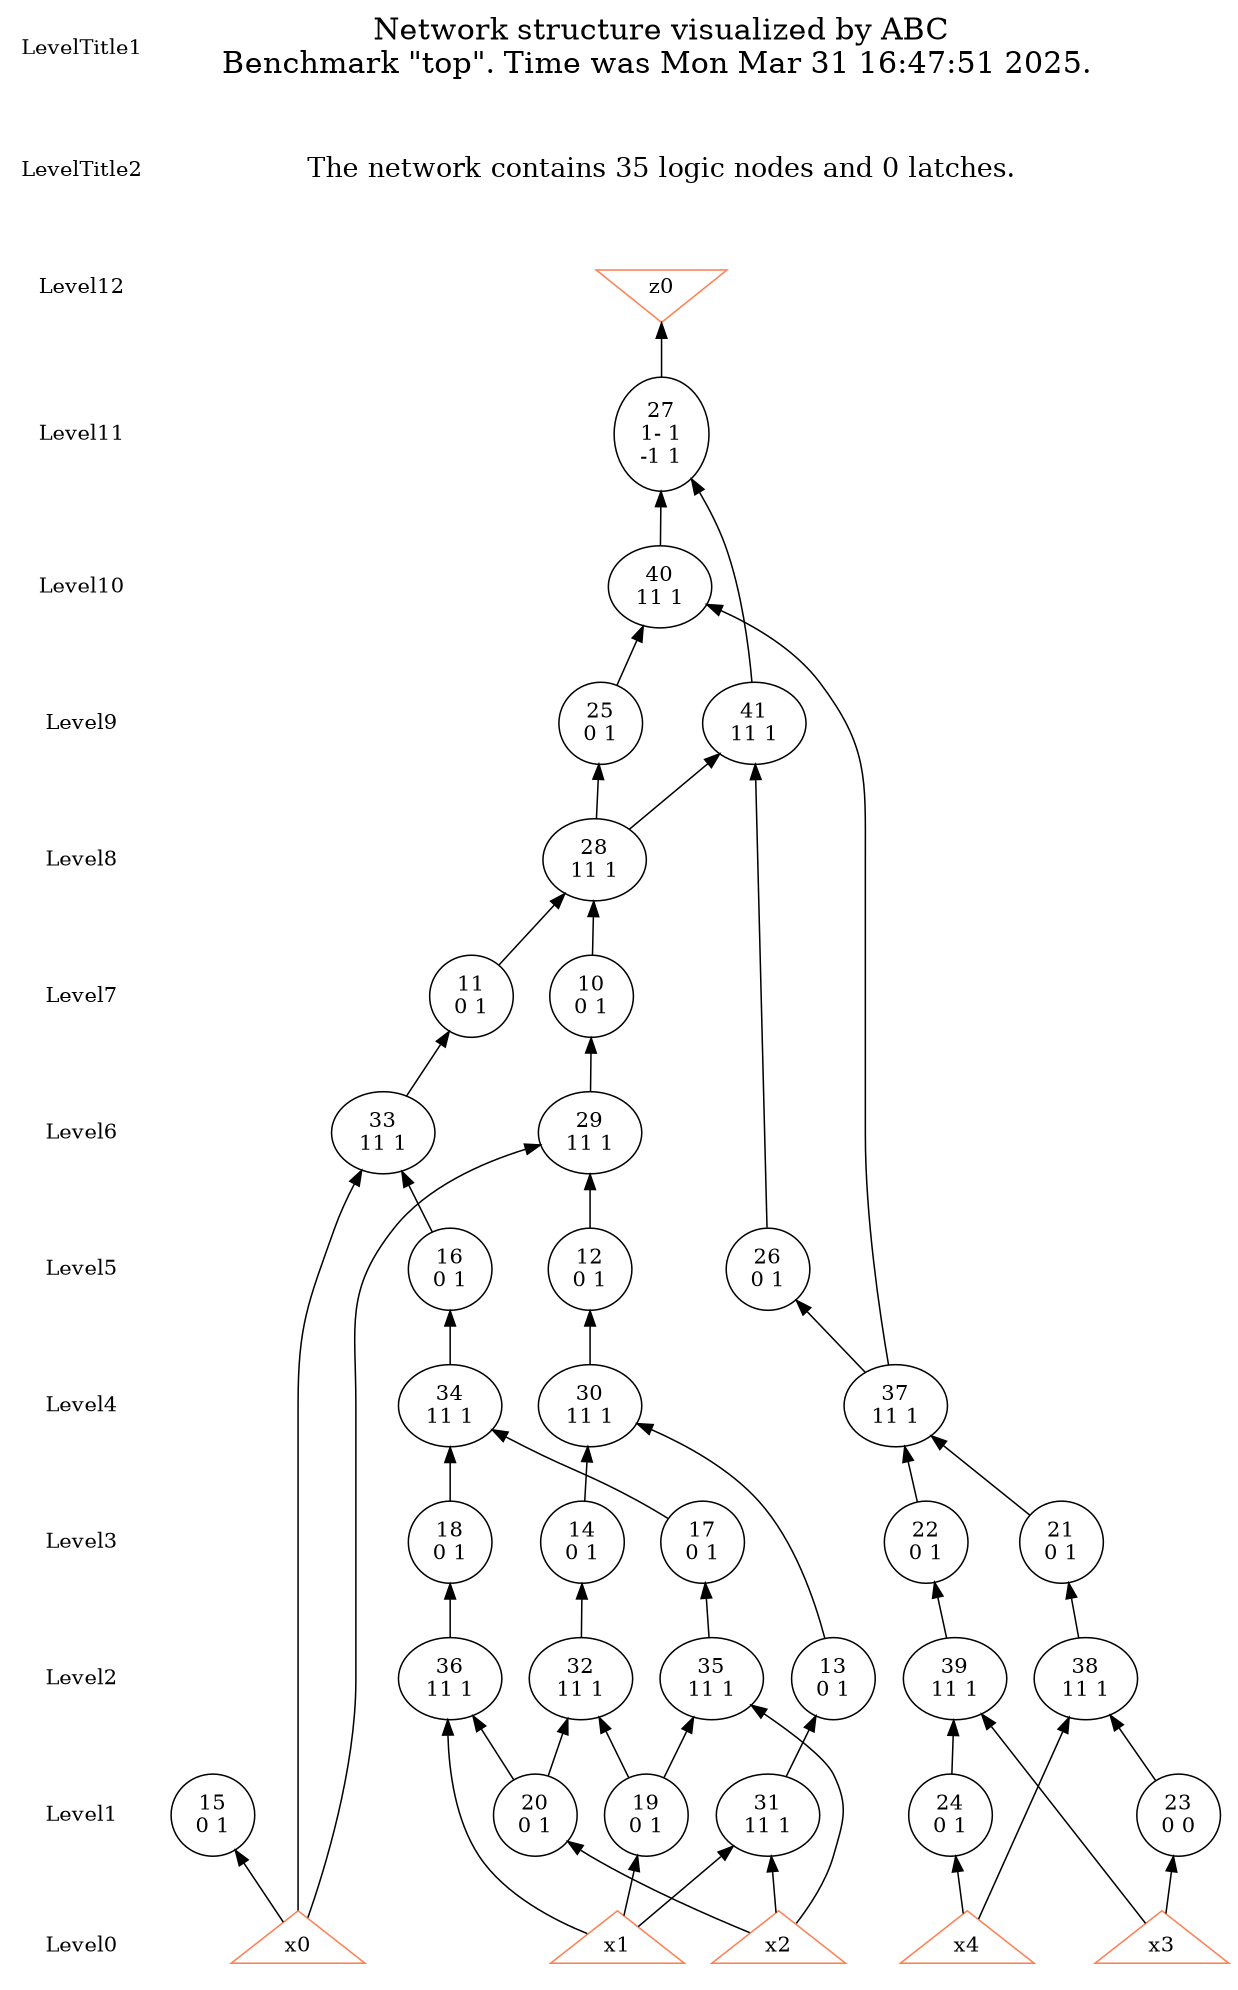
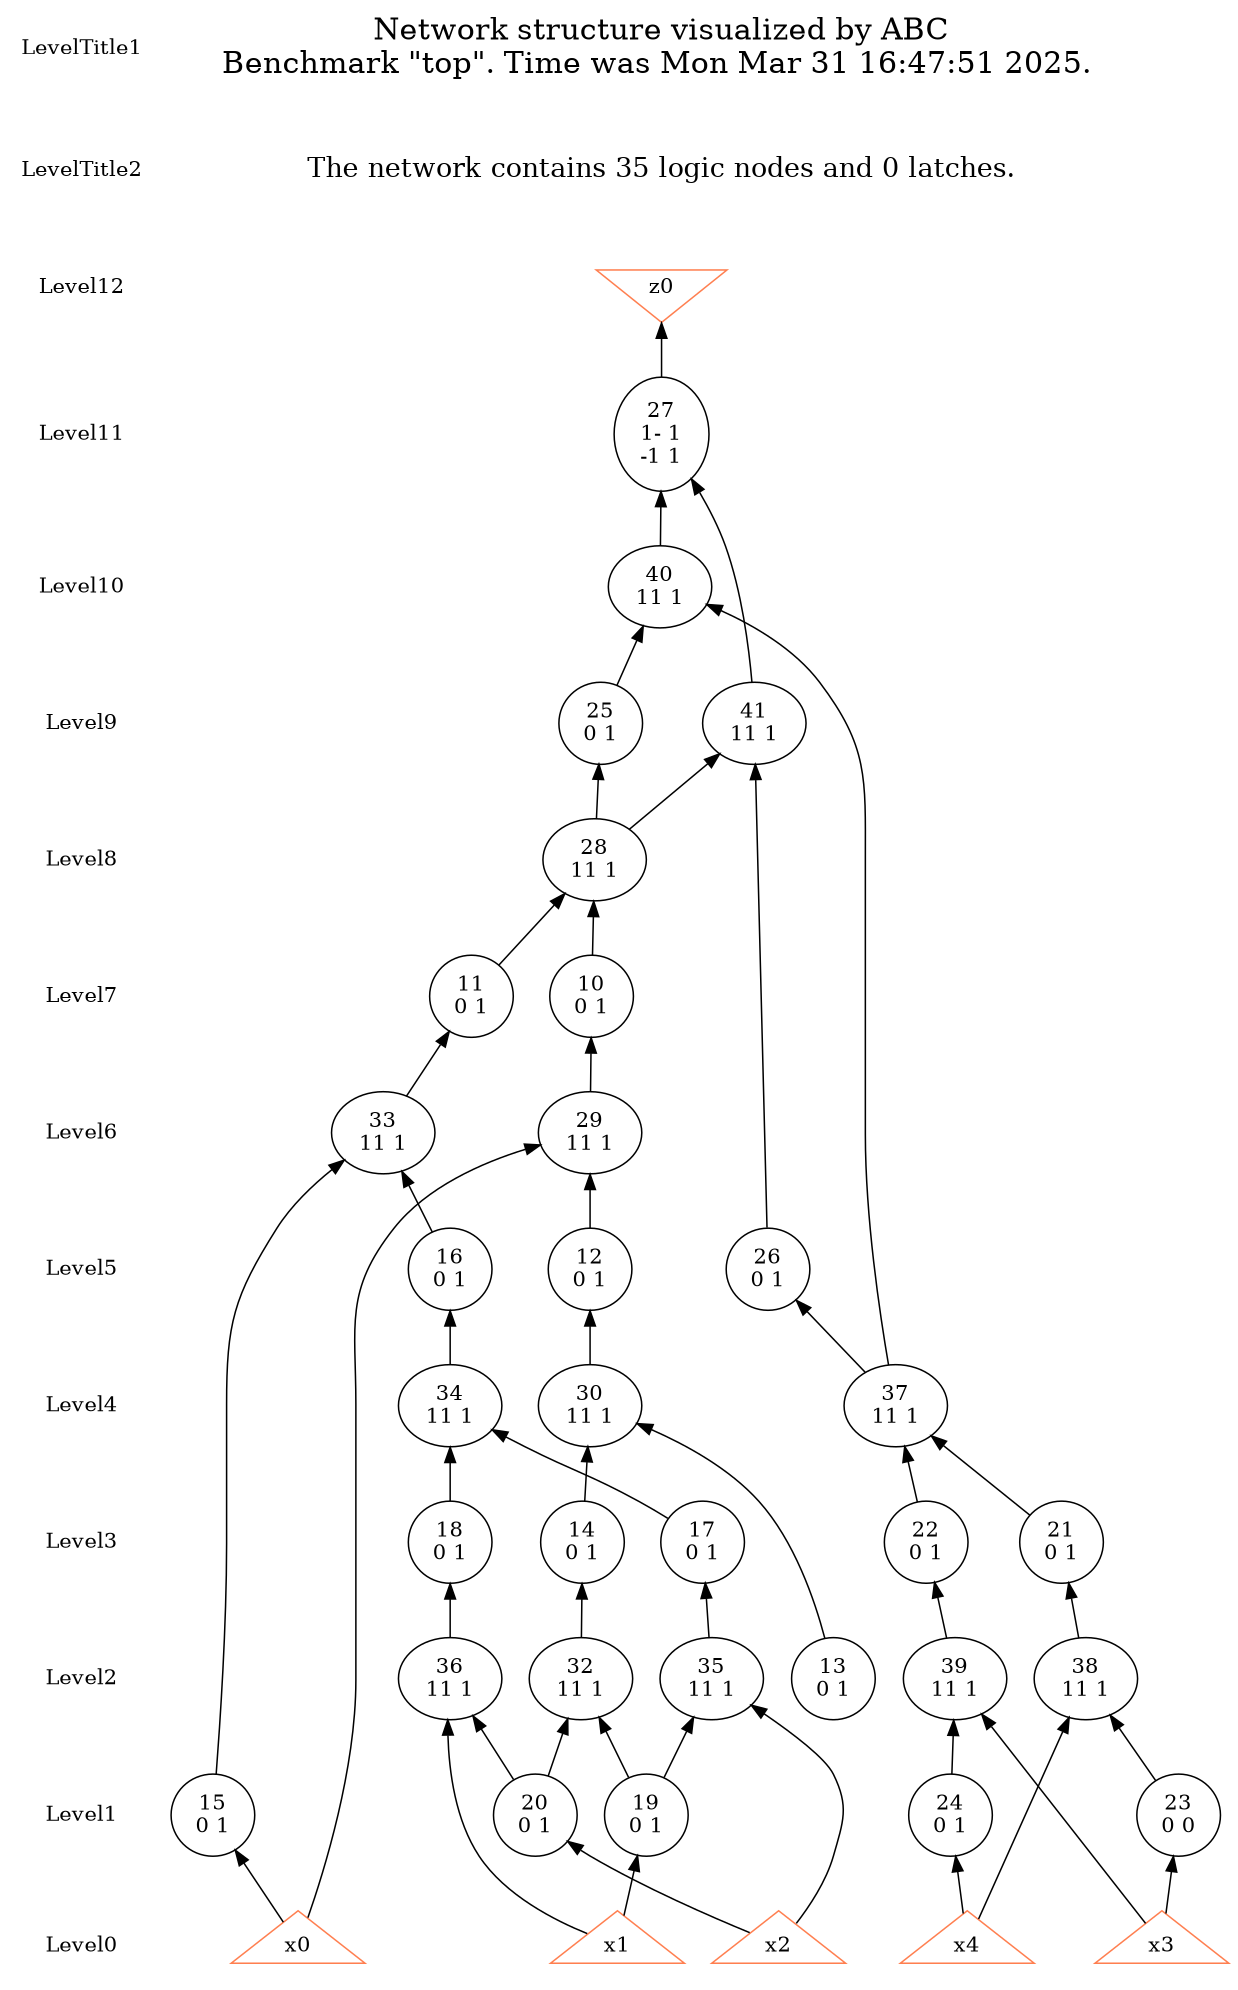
(298, 1542) -> (227, 1456)
(768, 1815) -> none
